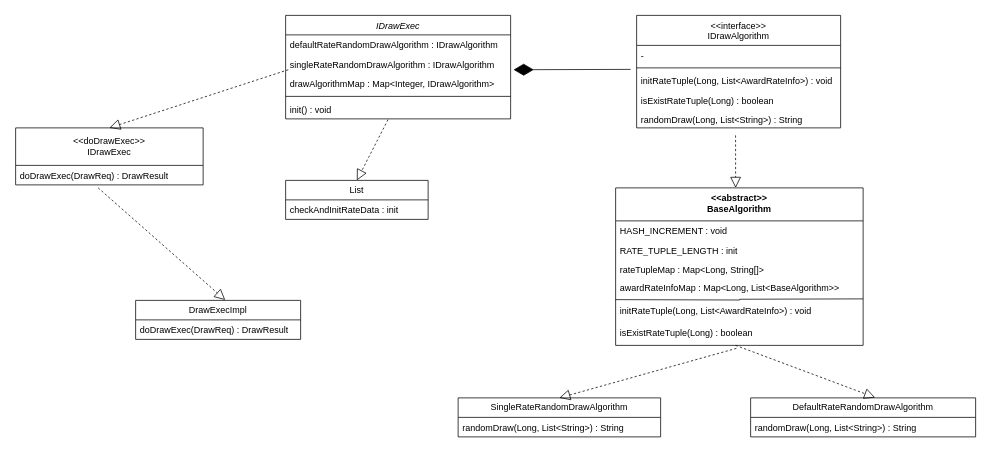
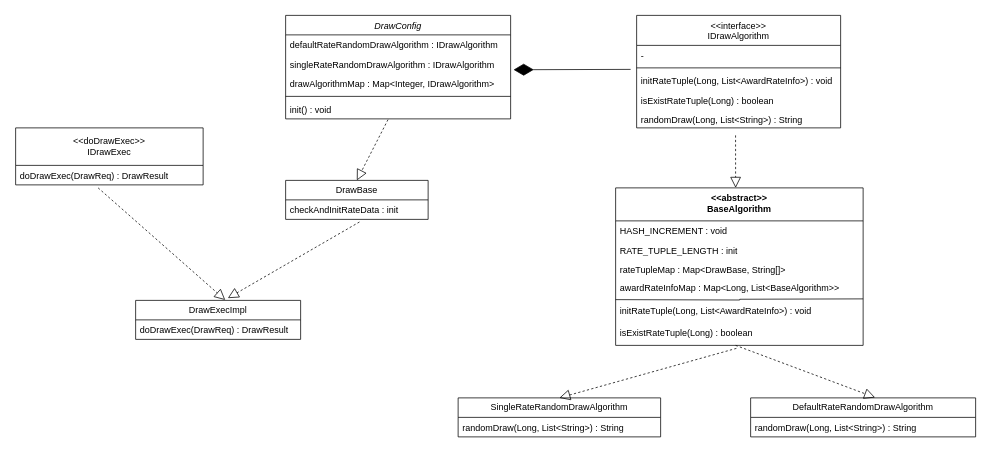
(398, 26) -> (398, 26)
(204, 97) -> none
(357, 190) -> (357, 190)
none -> (298, 257)
(699, 271) -> (709, 271)
